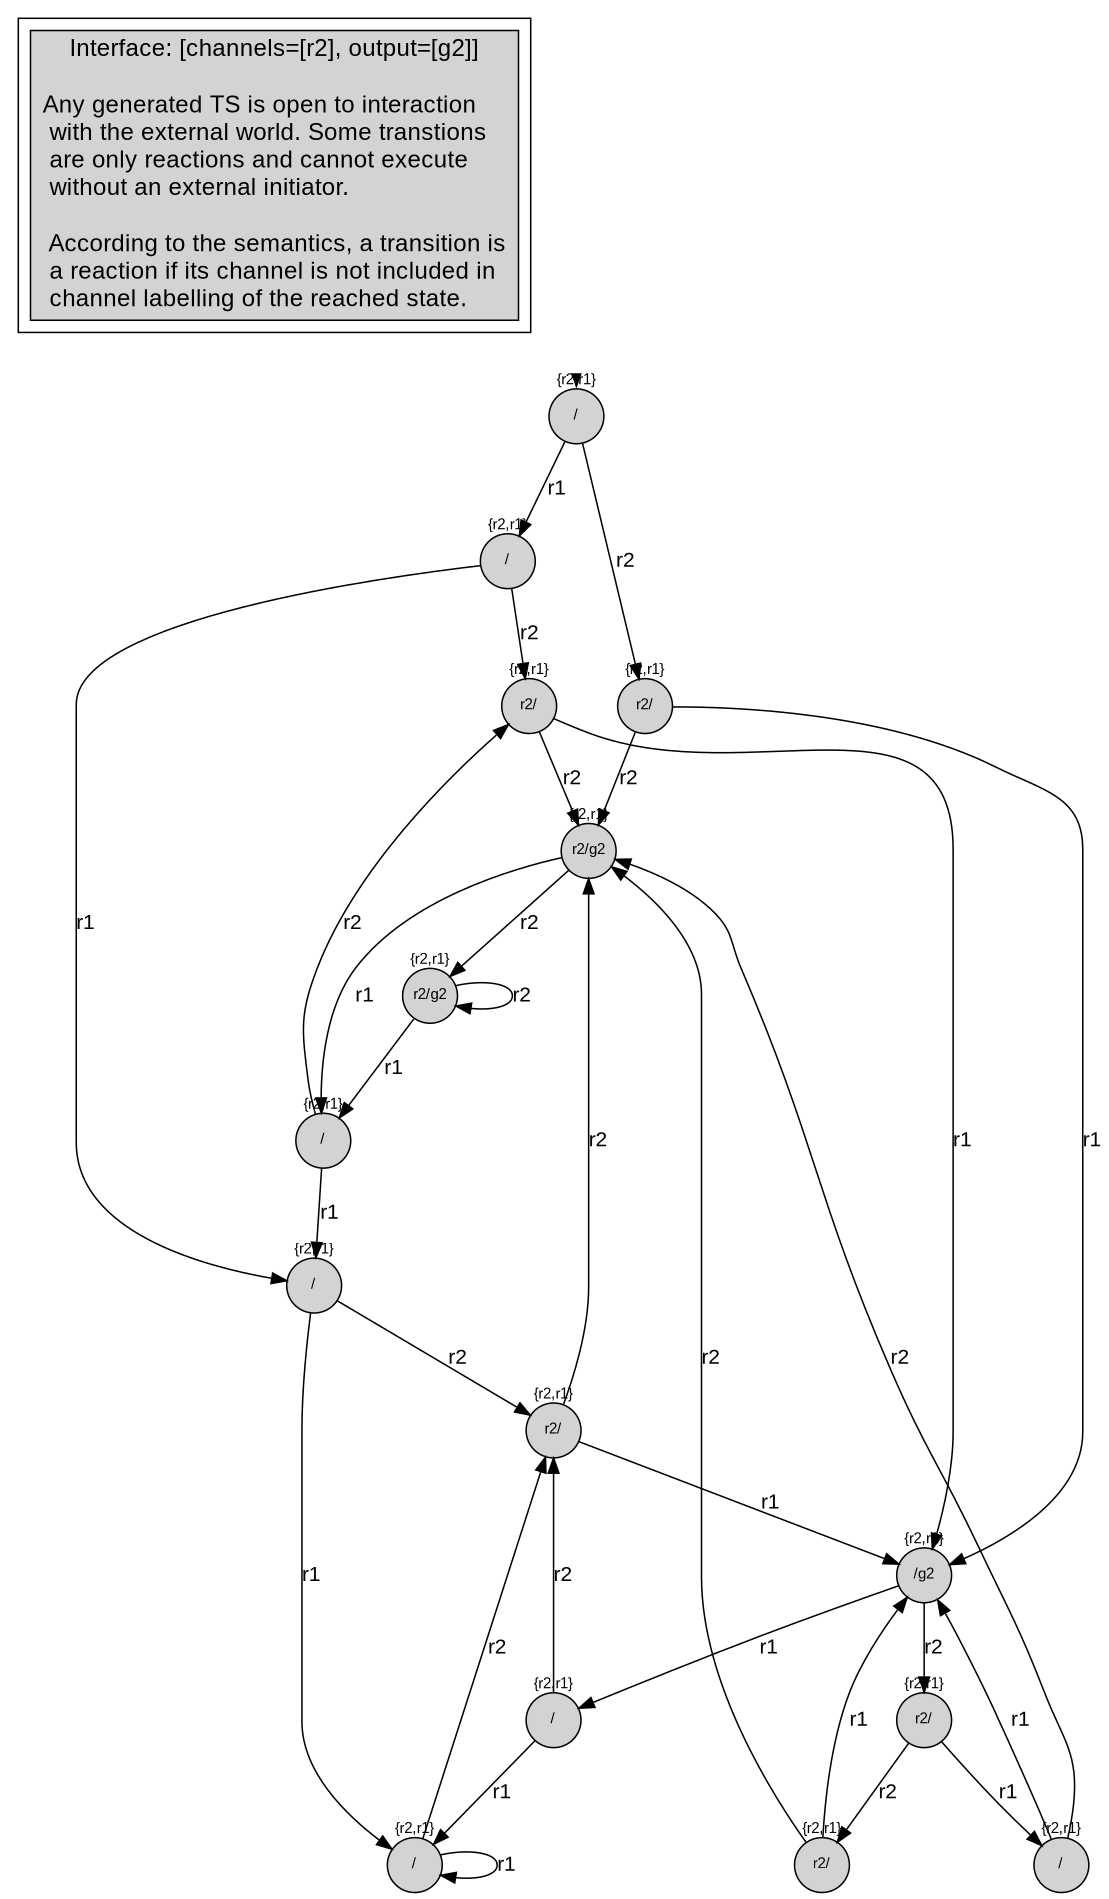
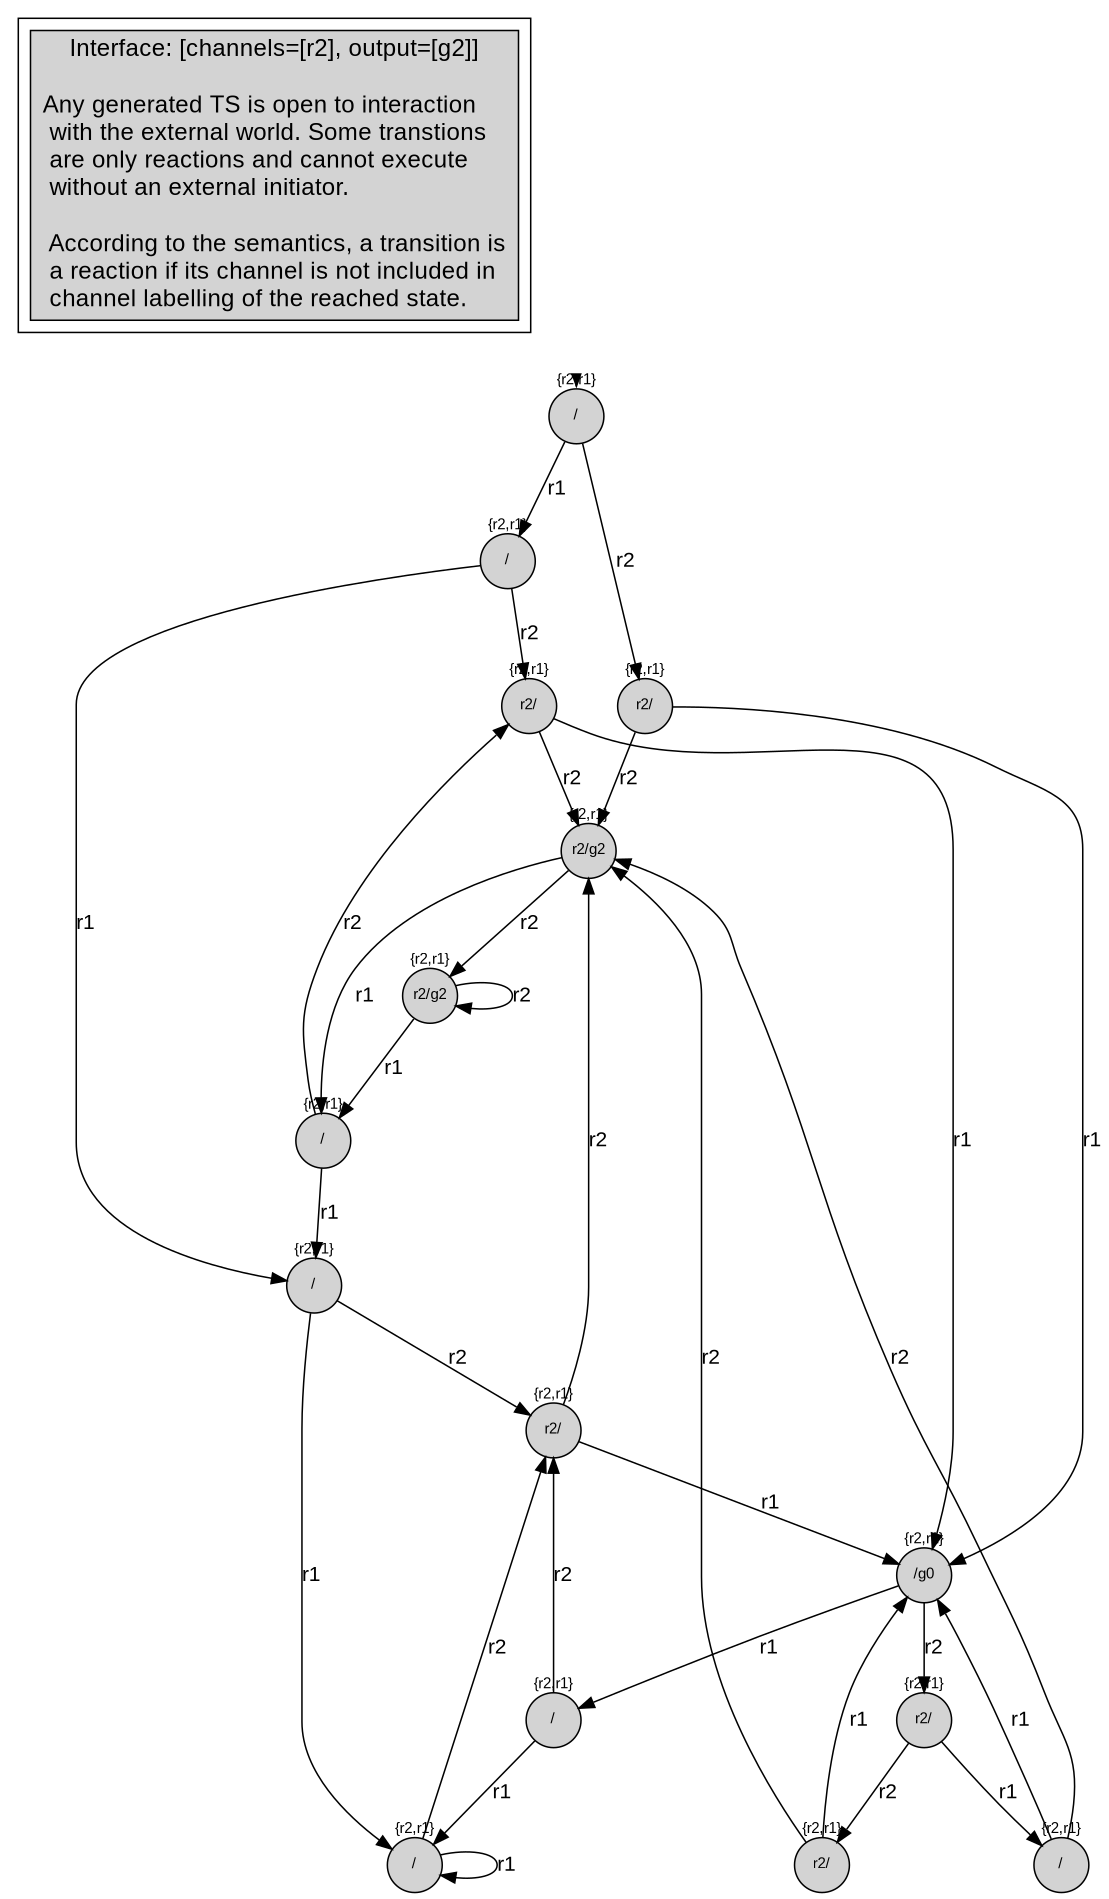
(924, 1575) -> (924, 1575)
